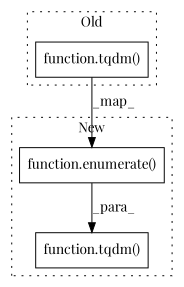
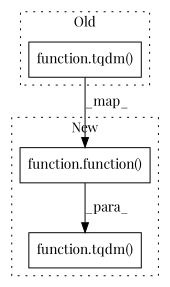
(92, 165) -> (85, 165)
